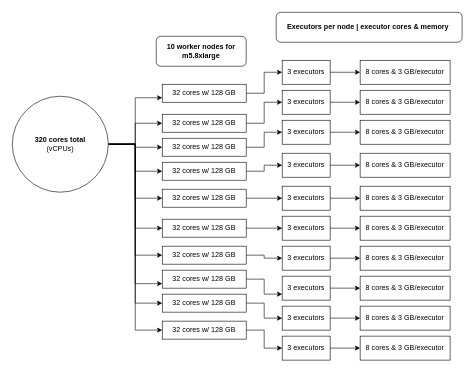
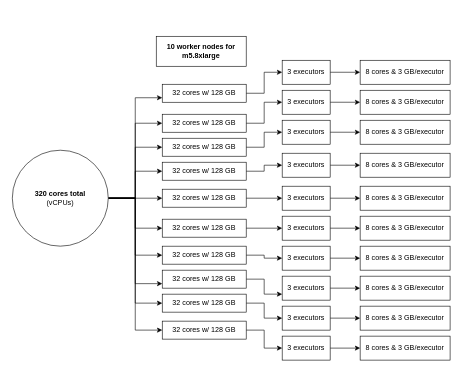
(369, 27) -> none
(201, 51) -> (201, 51)
(60, 144) -> (60, 198)
